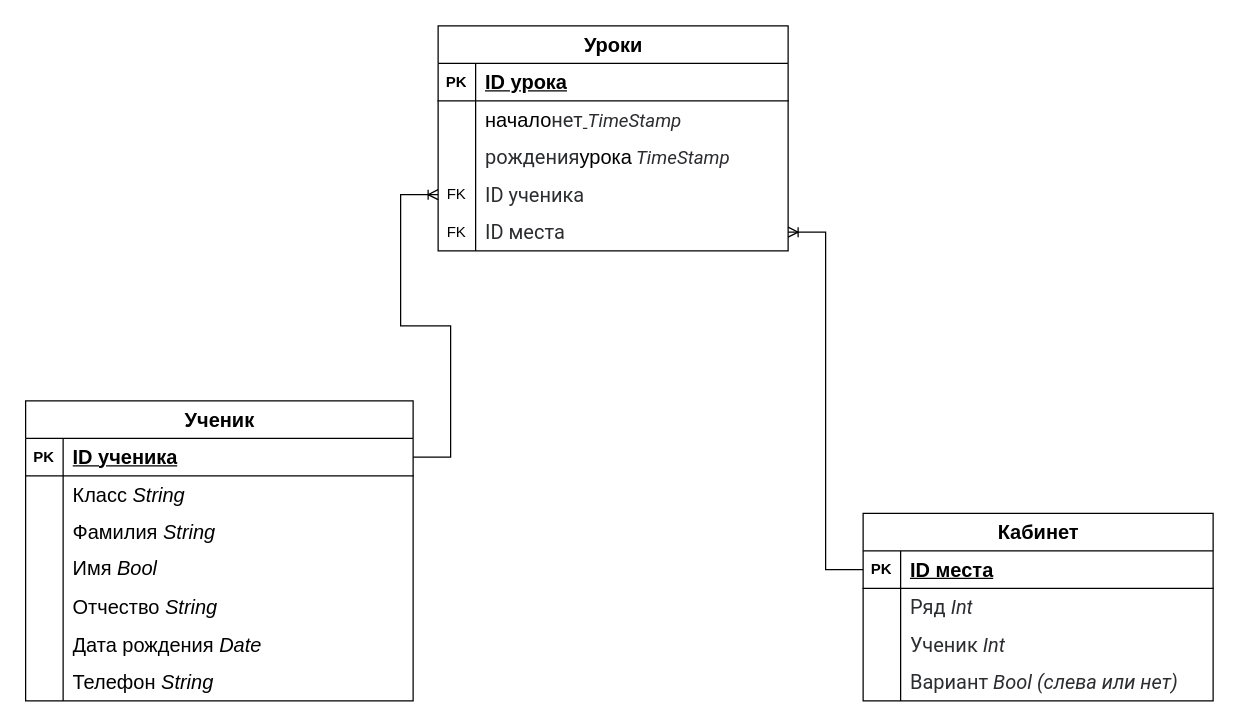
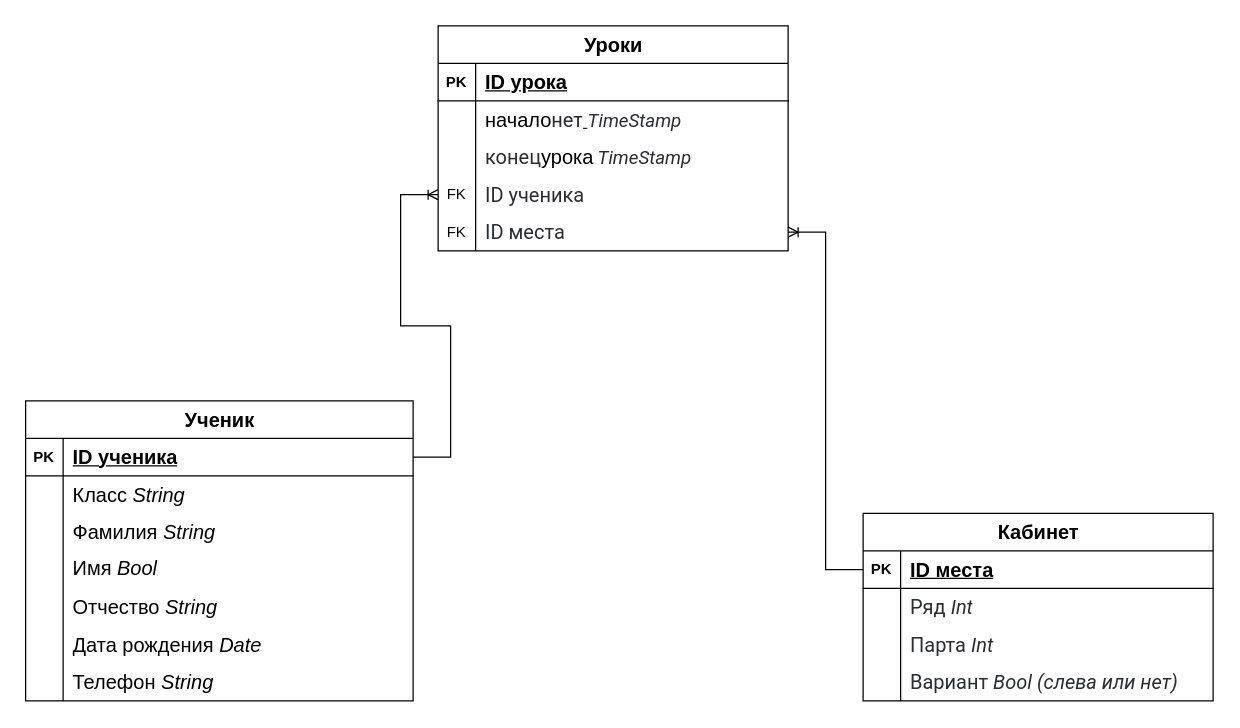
(580, 157) -> (568, 157)
(951, 644) -> (946, 644)
